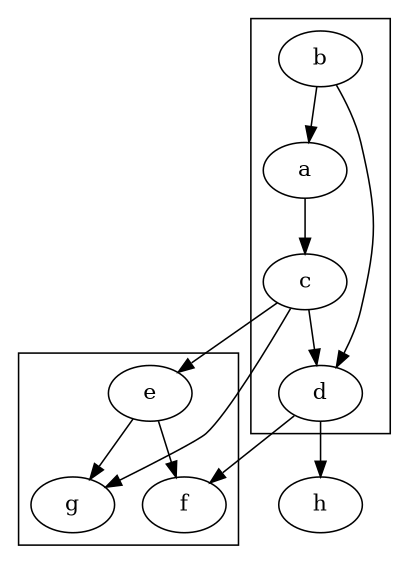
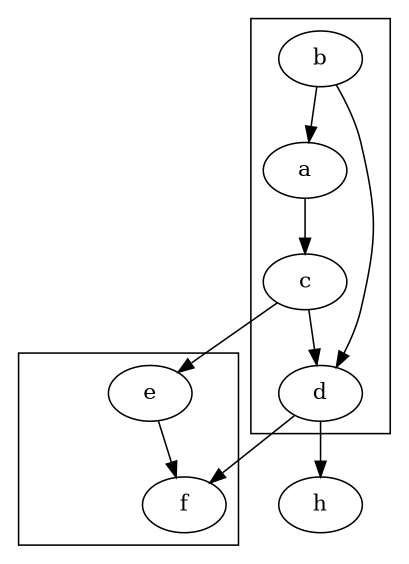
(73, 505) -> none
